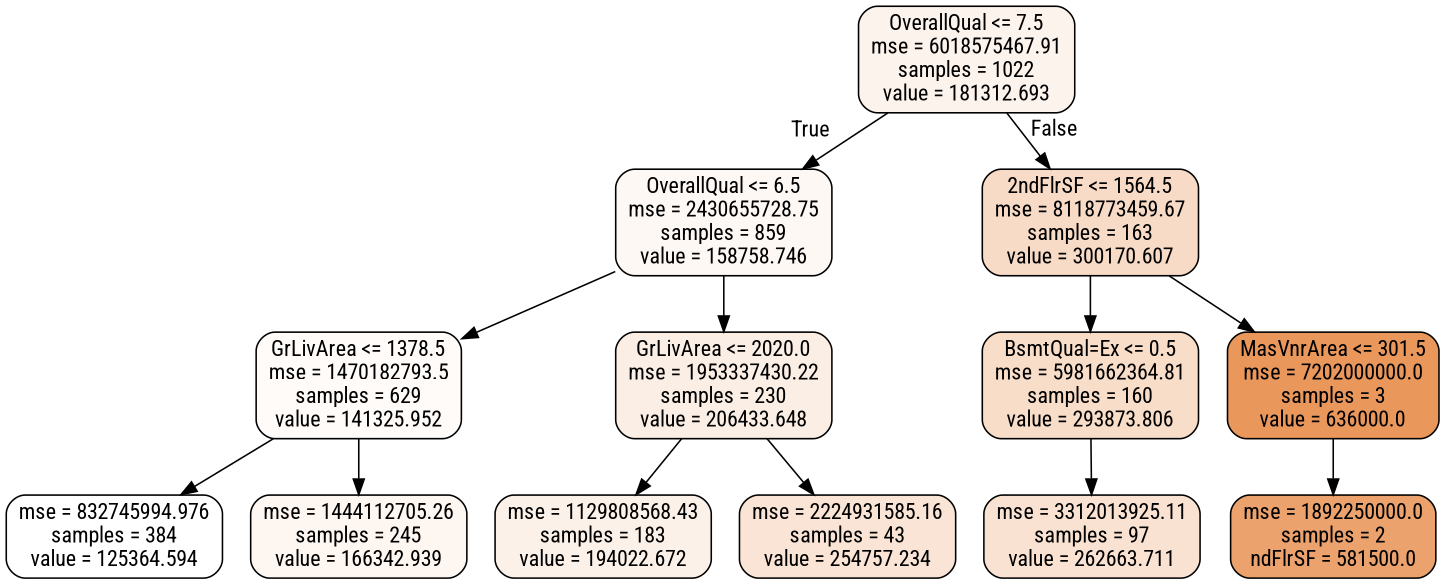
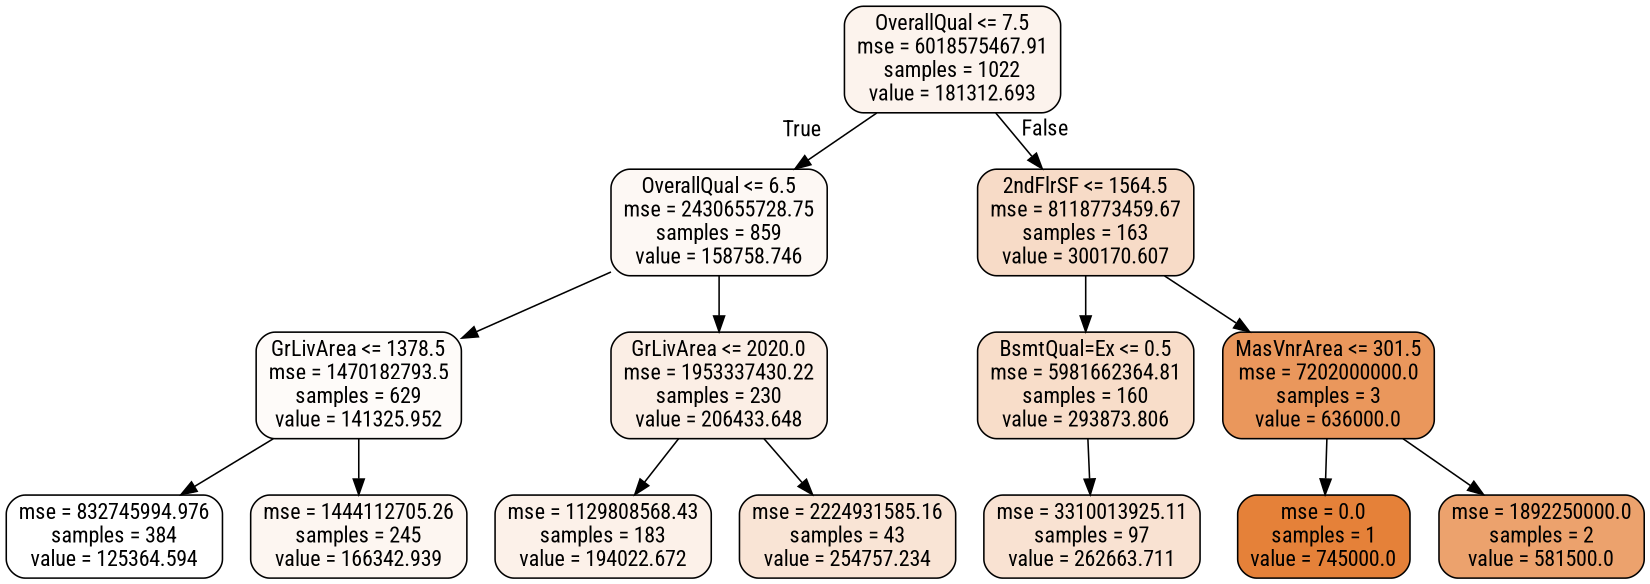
(1092, 537) -> (1092, 537)
none -> (1324, 537)
(1333, 537) -> (1542, 537)
